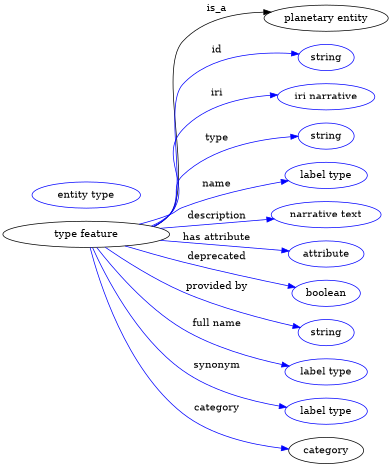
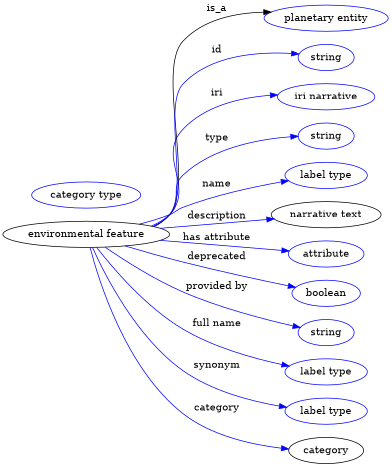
(326, 18) -> (326, 18)
(86, 195) -> (86, 195)
(326, 215) -> (326, 215)
(86, 234) -> (86, 234)
